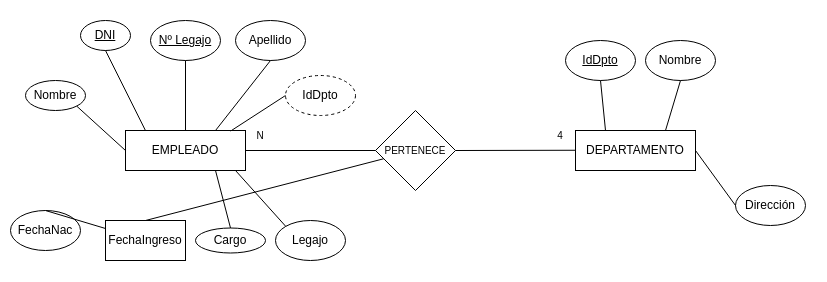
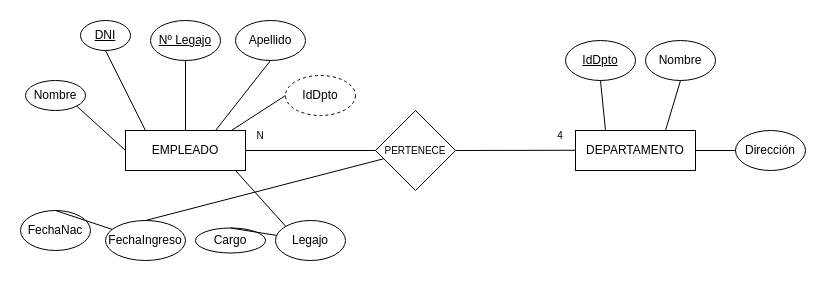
(223, 201) -> (254, 232)
(771, 206) -> (771, 151)
(46, 231) -> (56, 231)
(146, 241) -> (146, 241)
